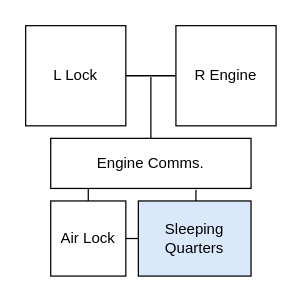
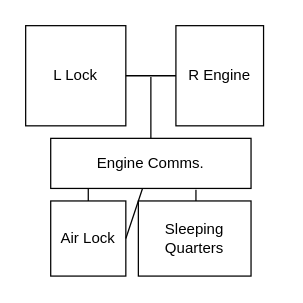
(226, 76) -> (219, 76)
(132, 238) -> (134, 213)
(194, 238) -> (194, 238)
